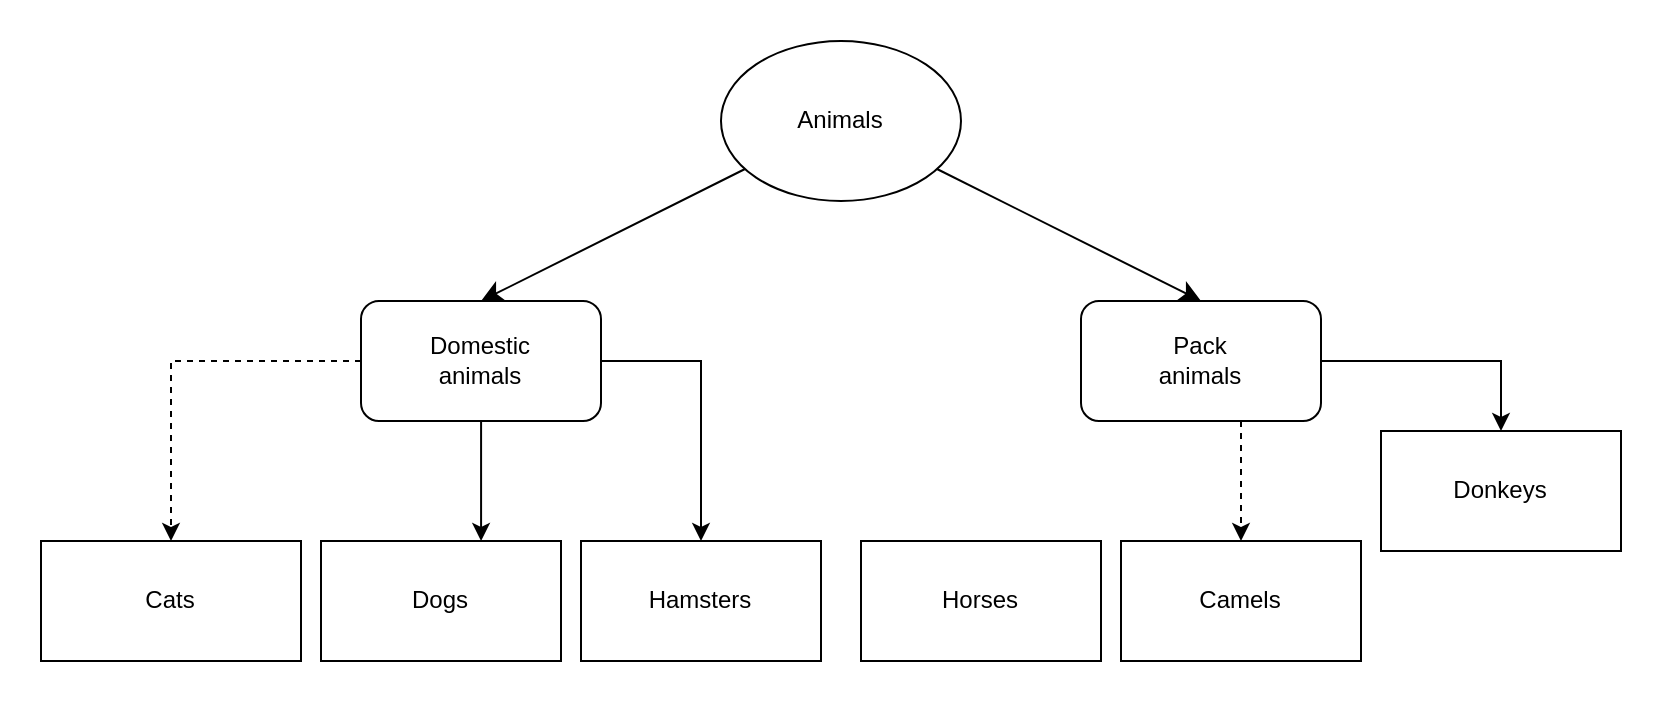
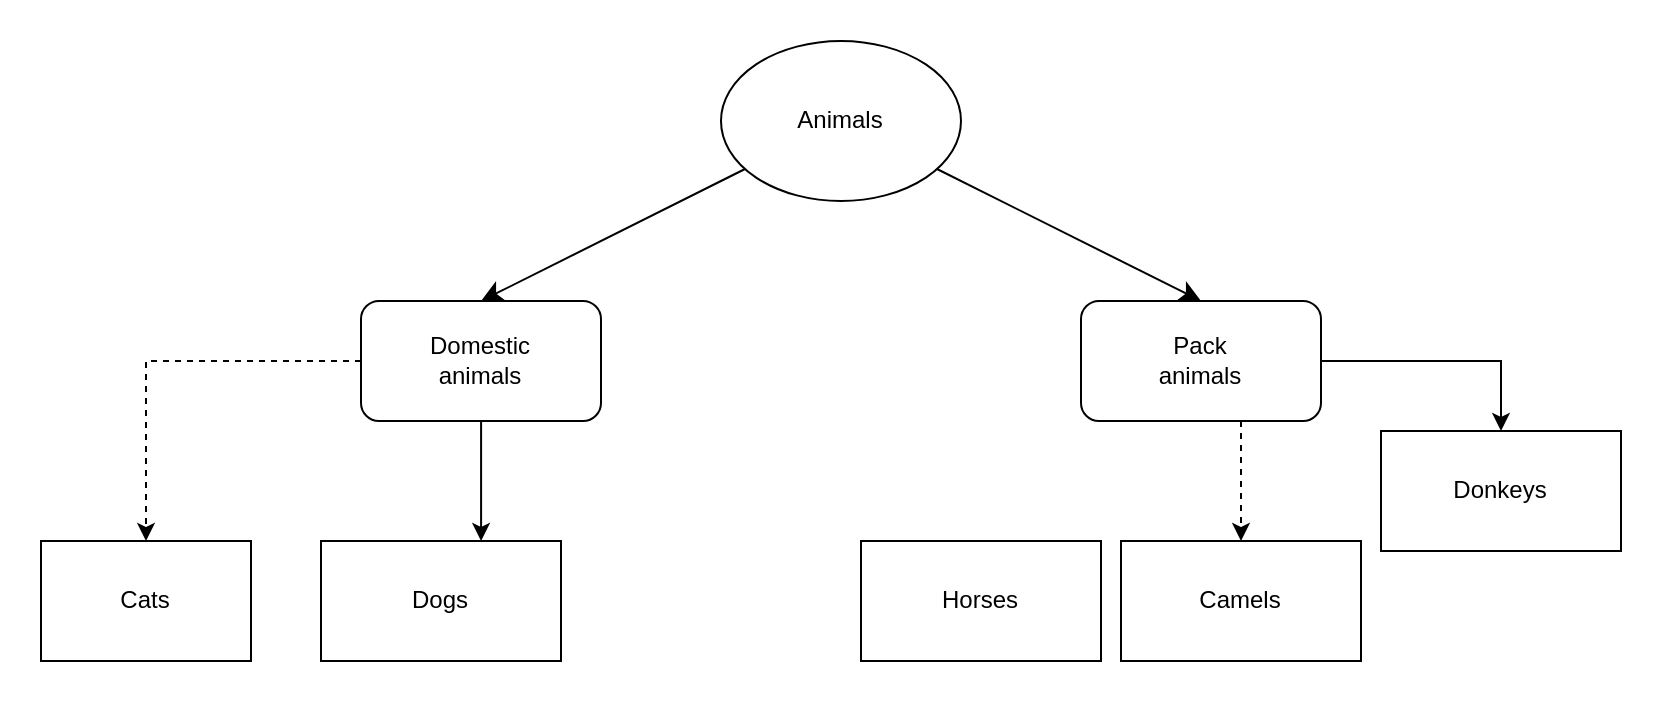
(701, 394) -> none
(171, 601) -> (146, 601)
(701, 601) -> none
